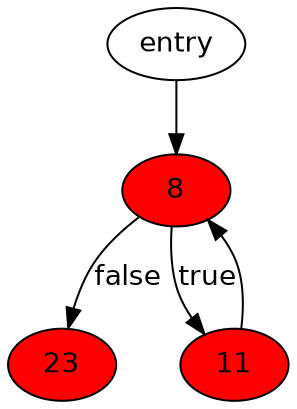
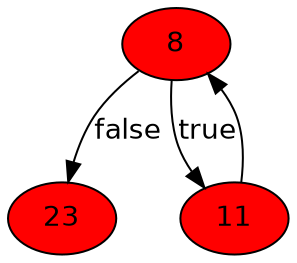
(176, 44) -> none
